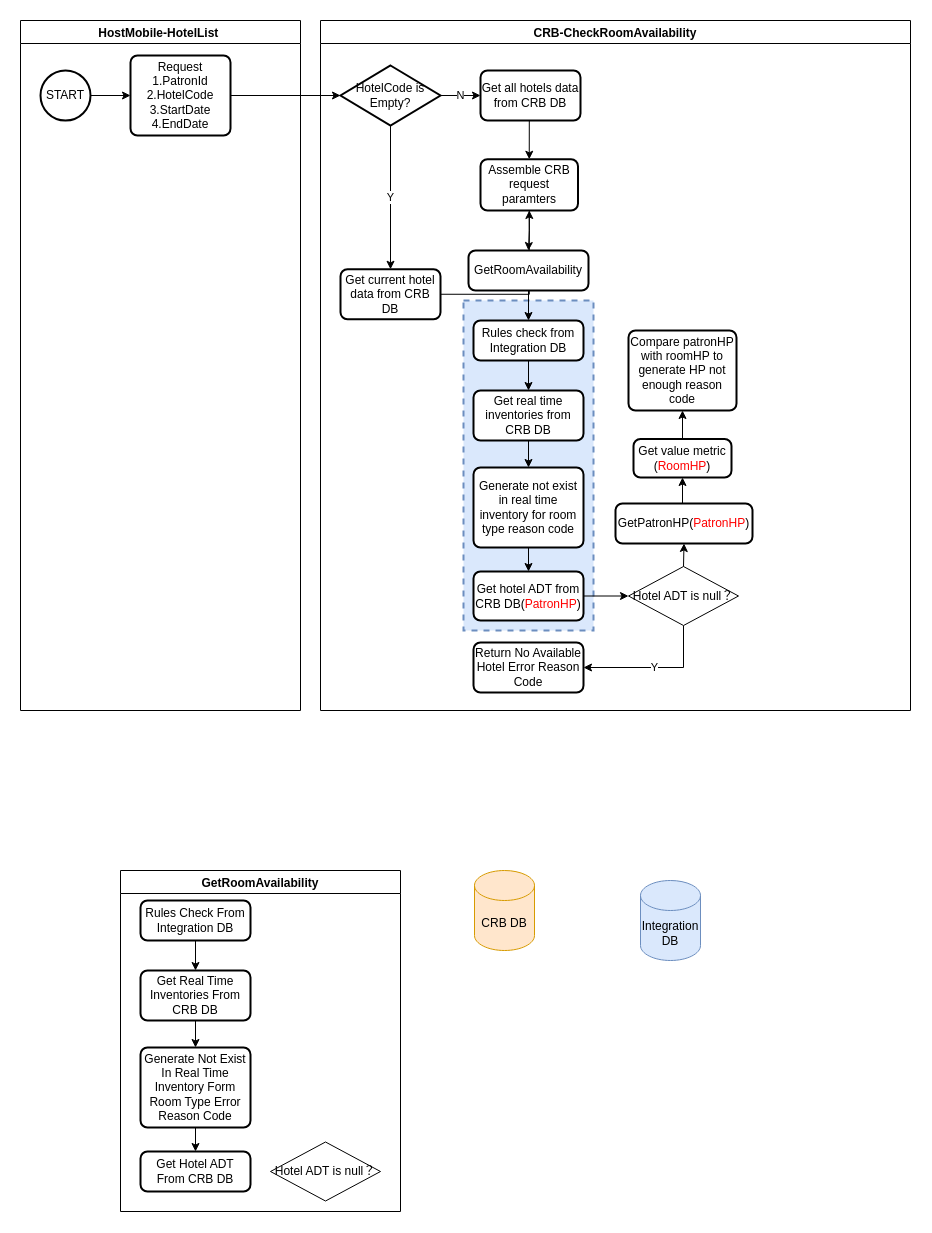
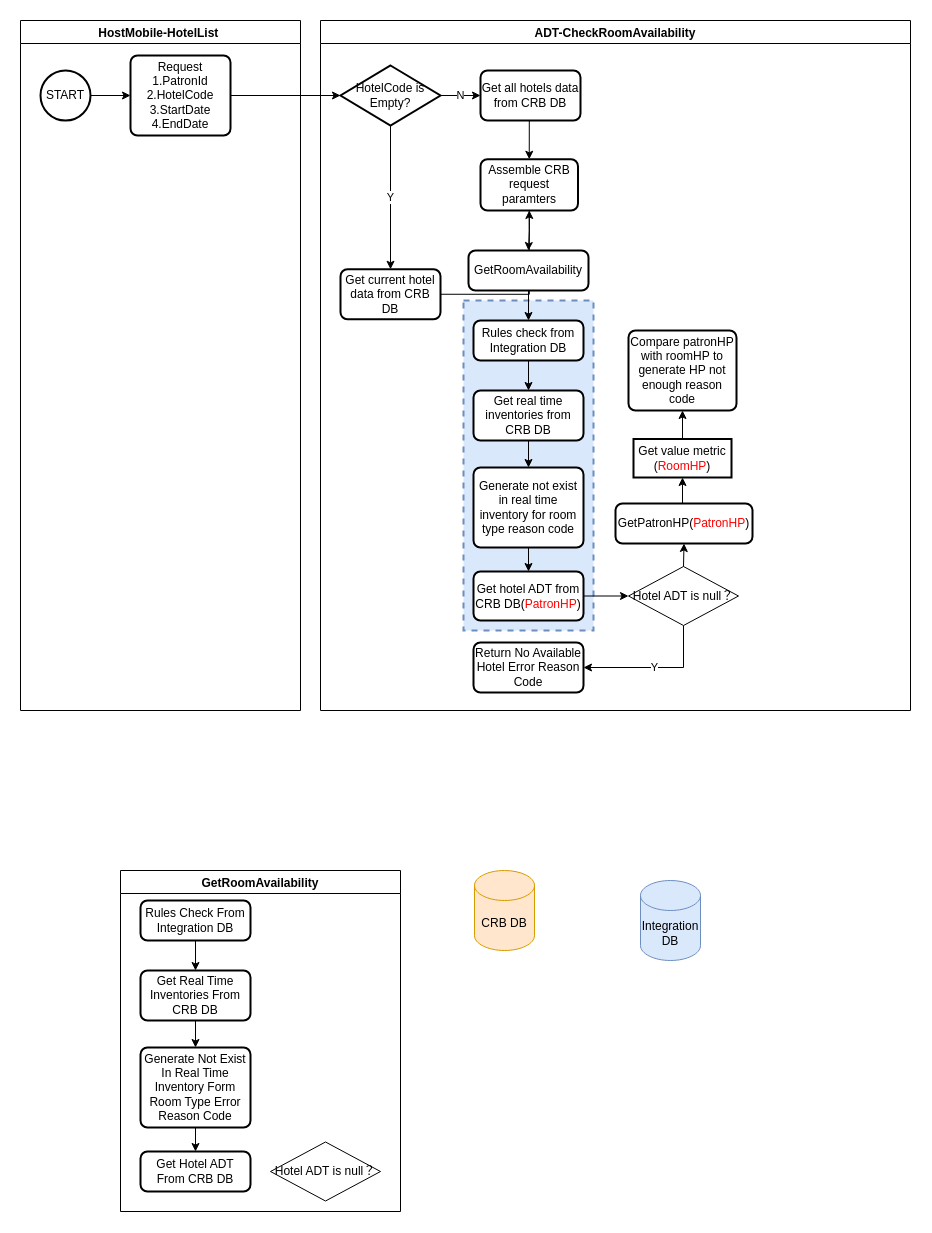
(615, 33) -> (615, 33)
(683, 458) -> (683, 458)
